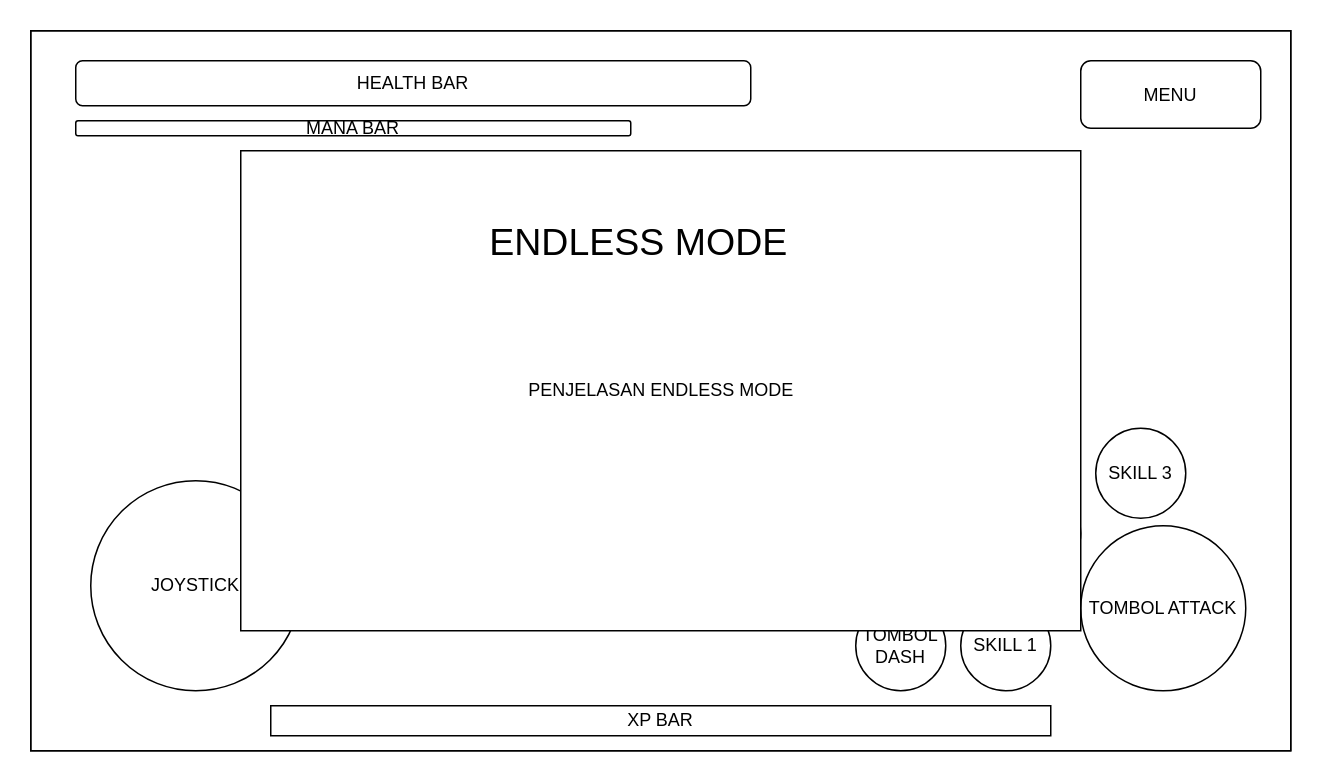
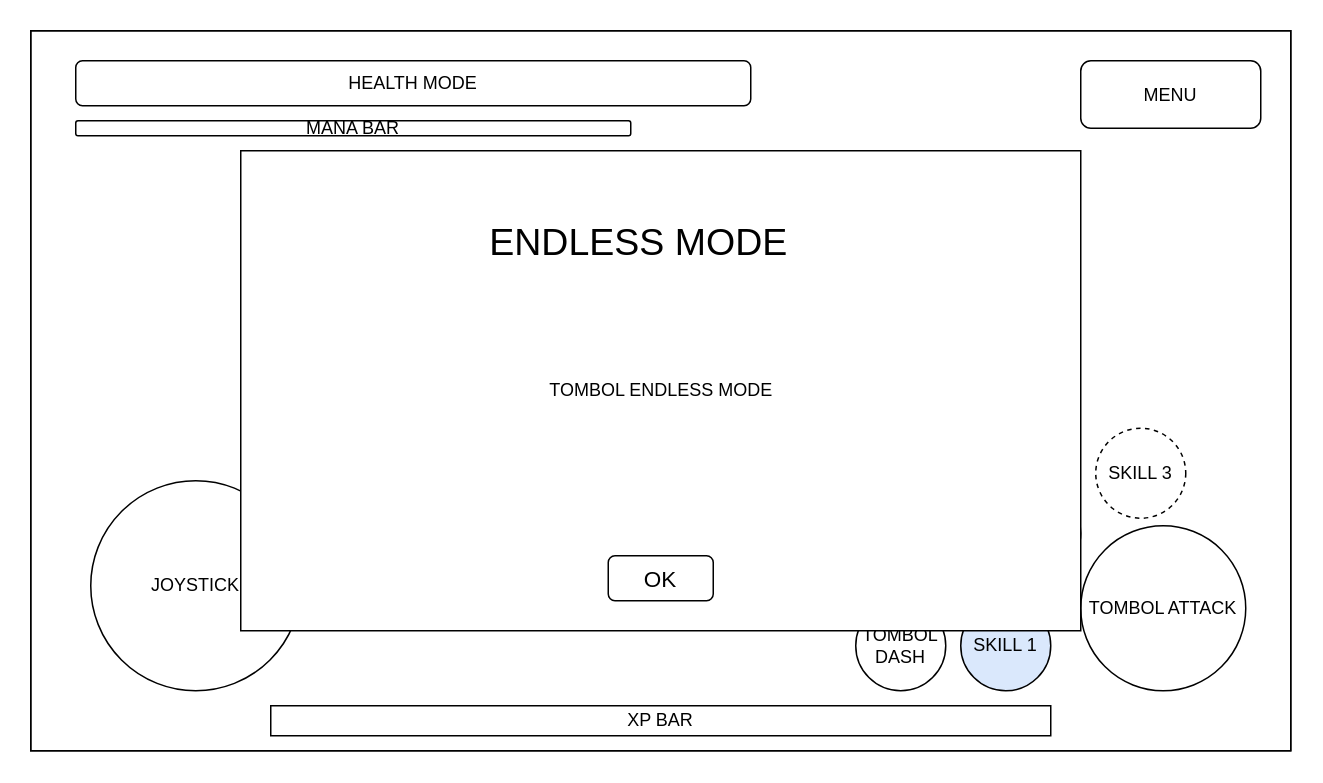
(413, 83) -> (413, 83)
(662, 391) -> (662, 391)
(1141, 473) -> (1141, 473)
none -> (661, 578)
(1006, 646) -> (1006, 646)
